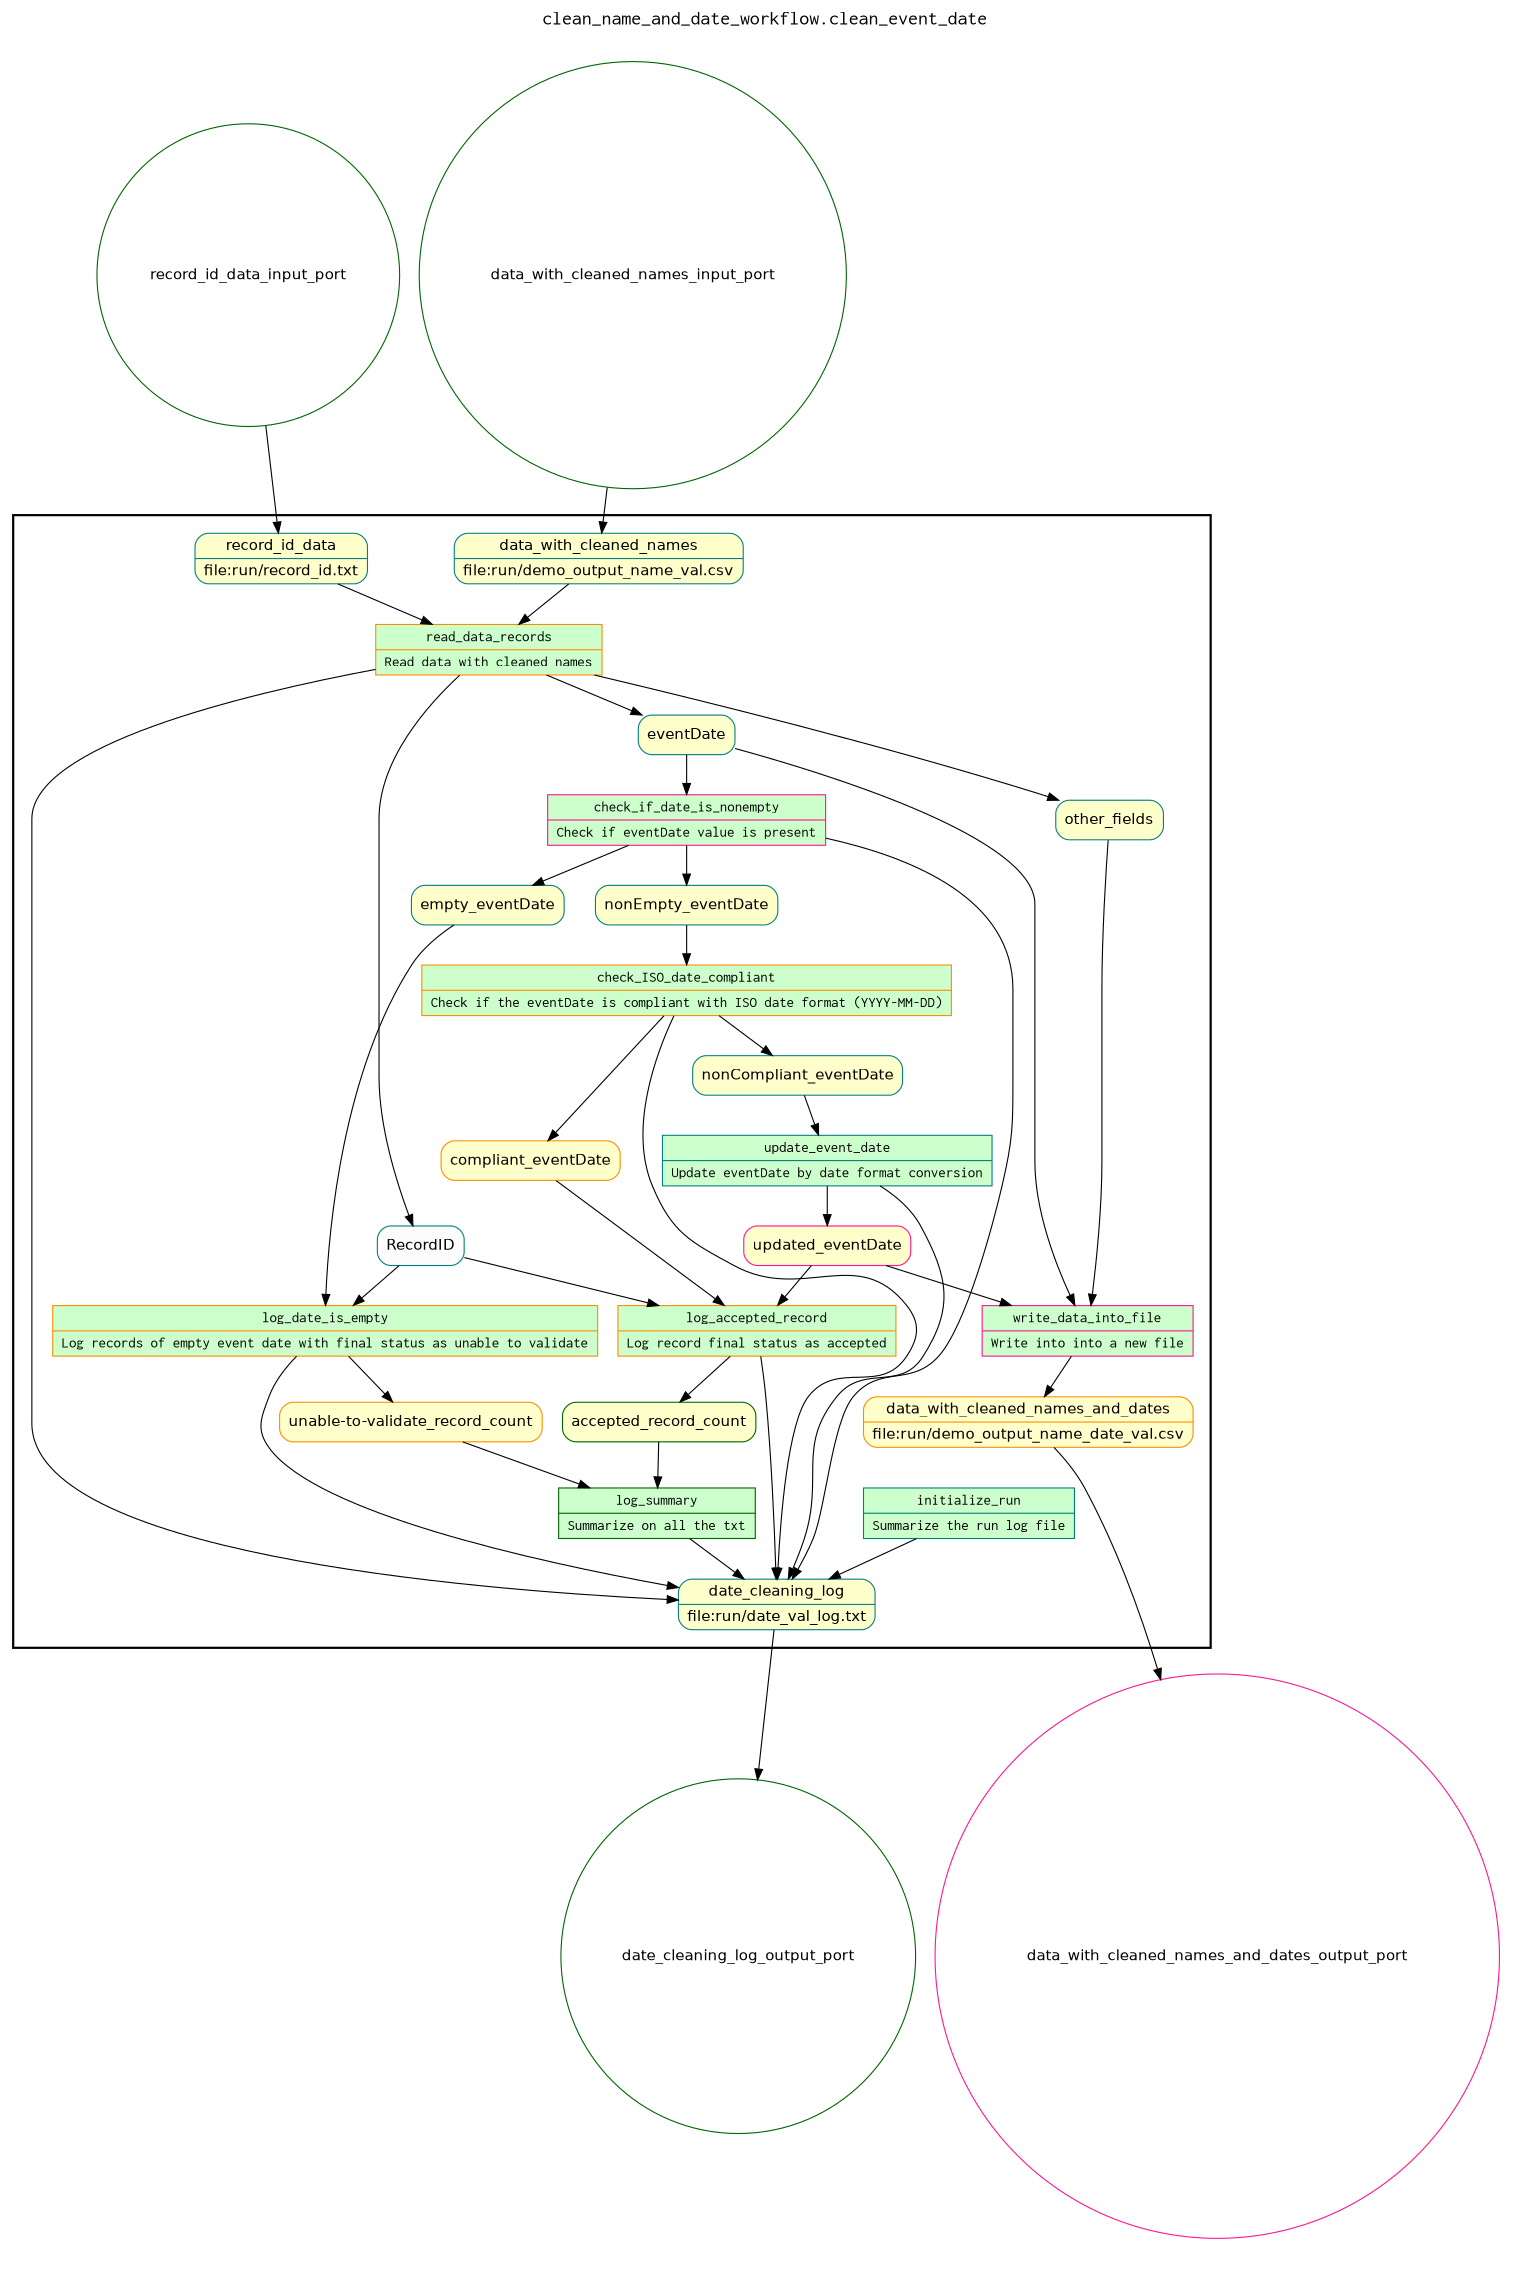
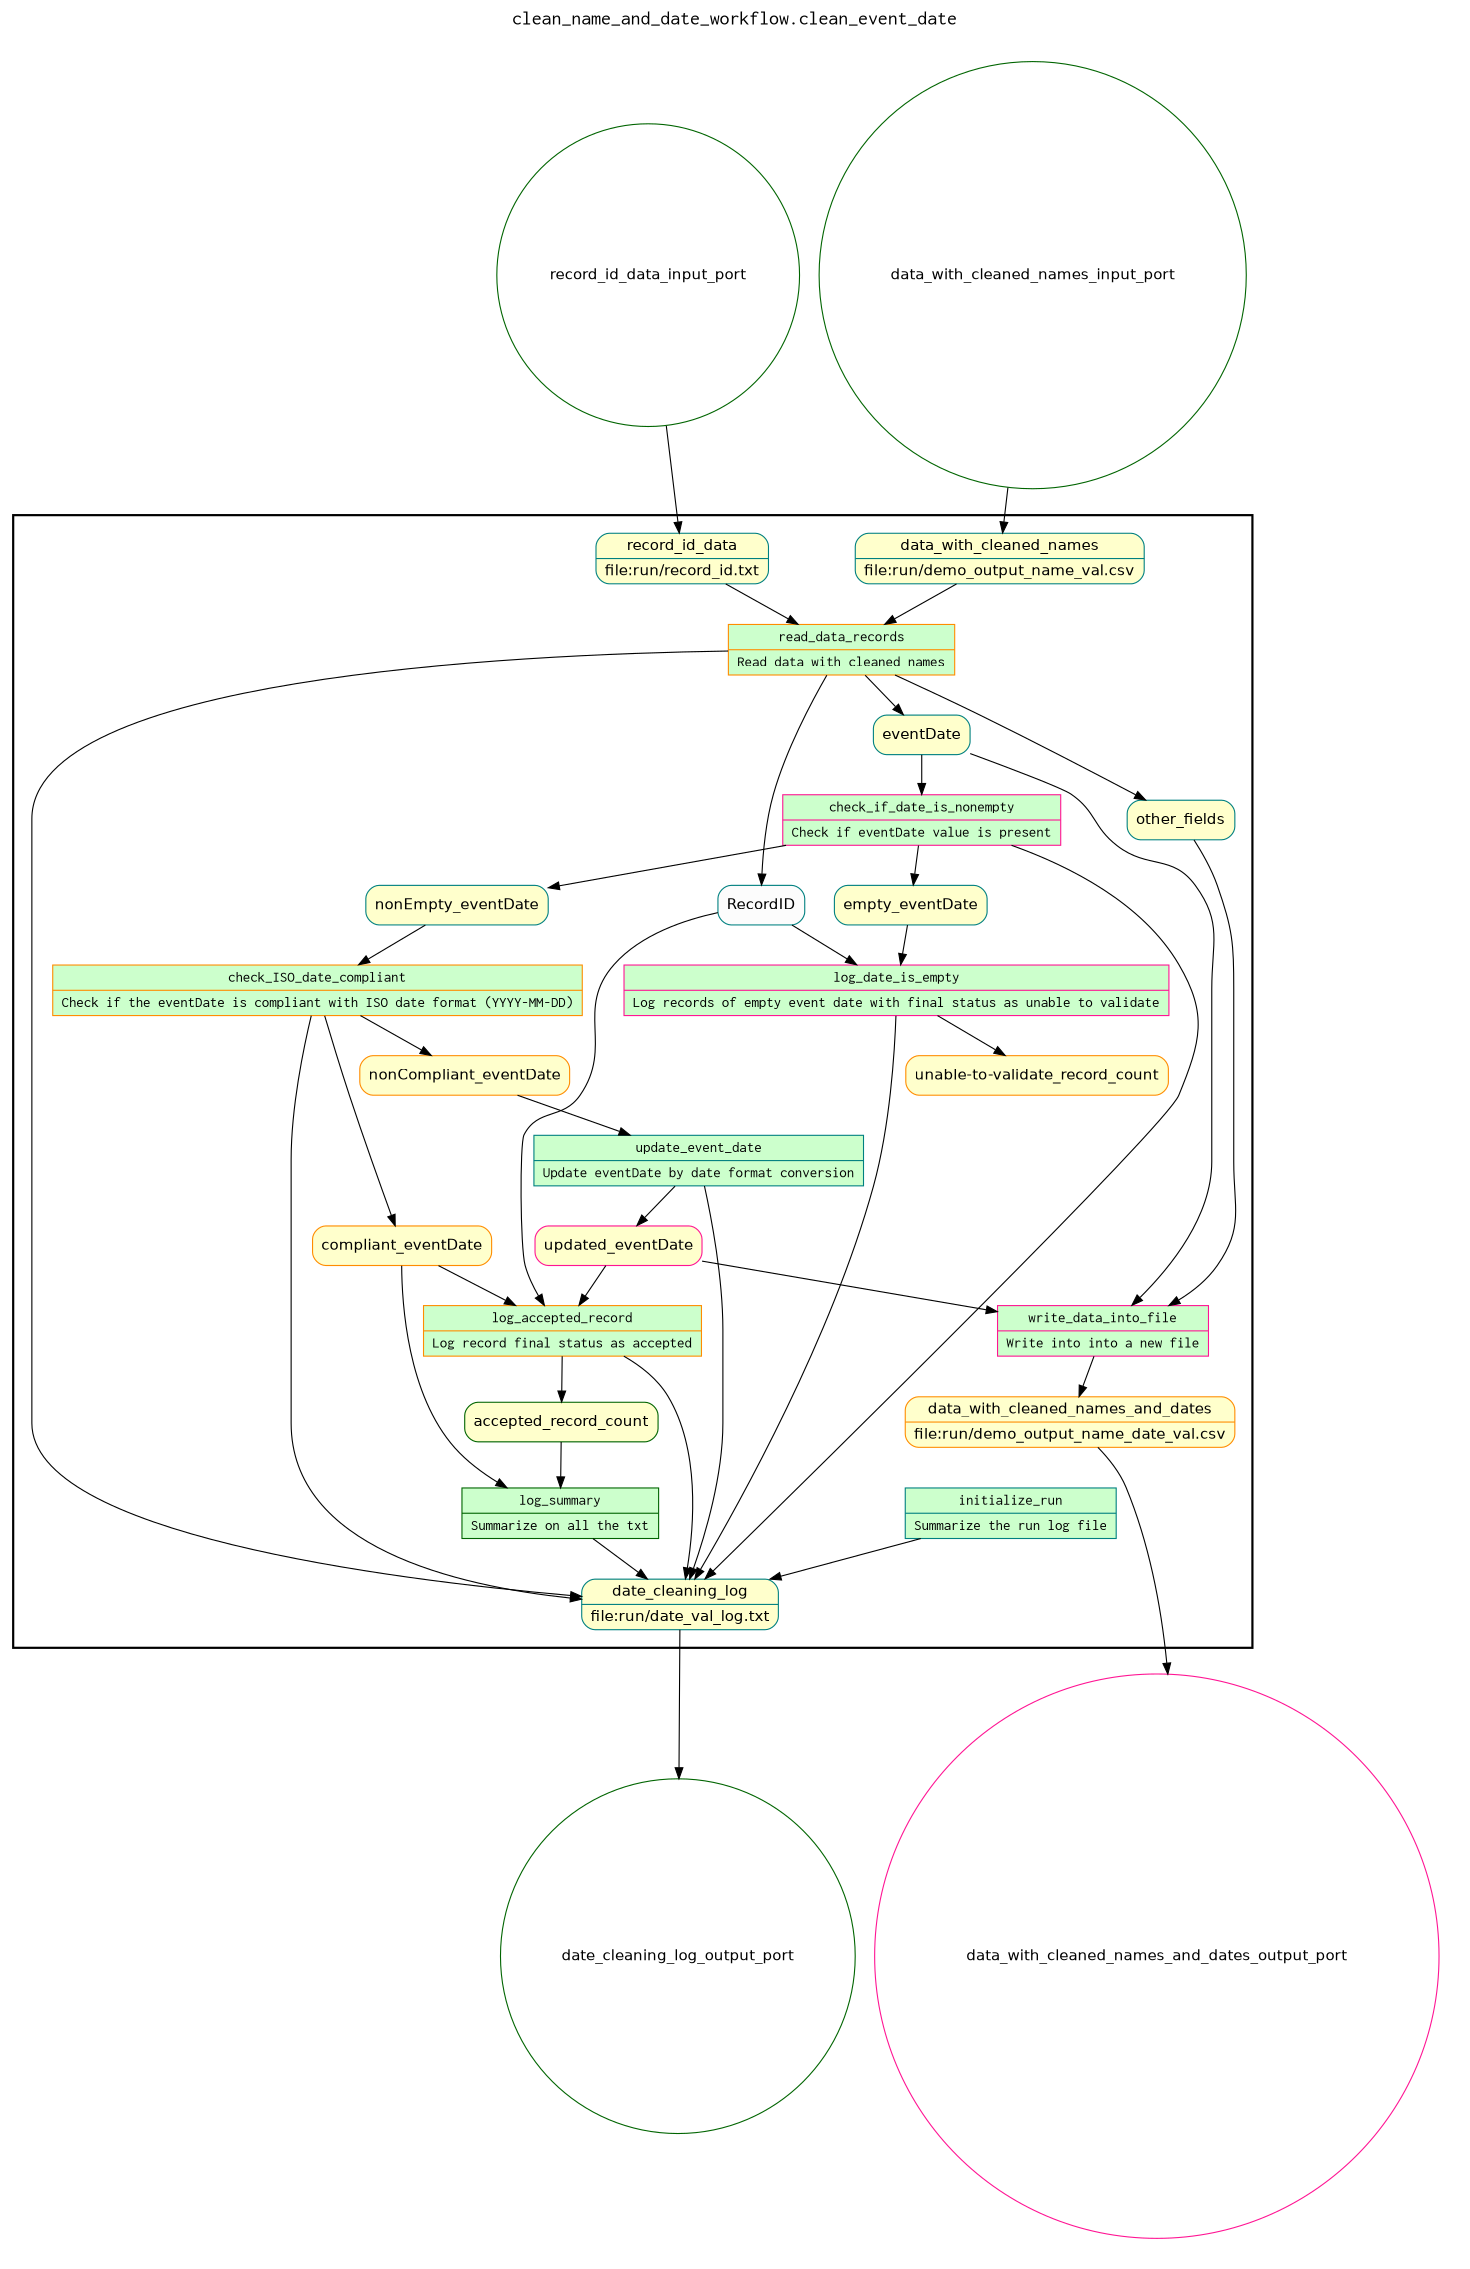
(798, 1075) -> (465, 1075)
(325, 1331) -> (896, 990)
(521, 1463) -> (421, 1388)
